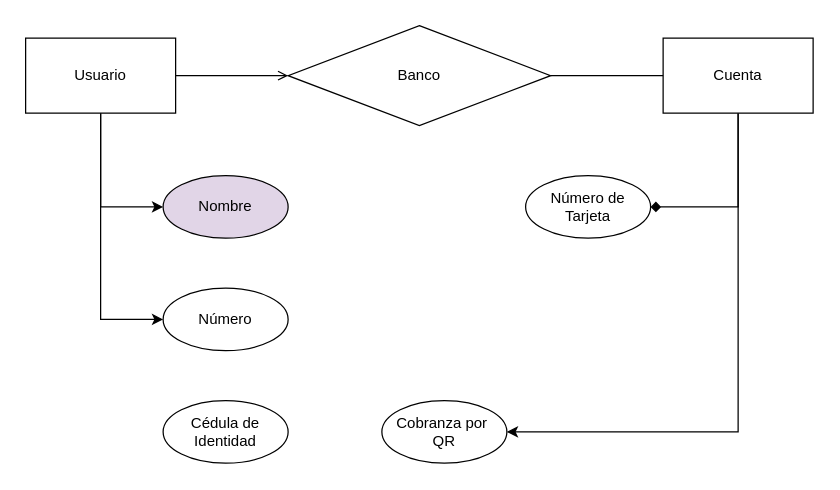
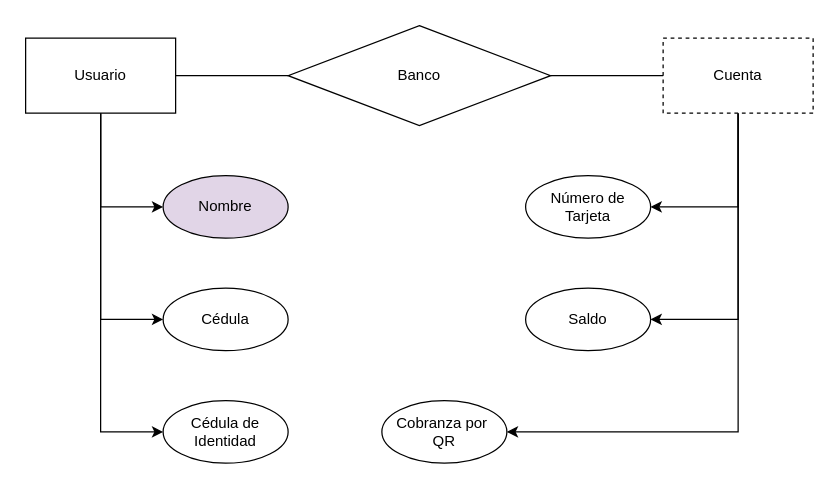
(281, 76) -> (282, 76)
(738, 76) -> (738, 76)
(661, 207) -> (661, 207)
(226, 319) -> (226, 319)
none -> (588, 319)
none -> (698, 319)
none -> (101, 404)
